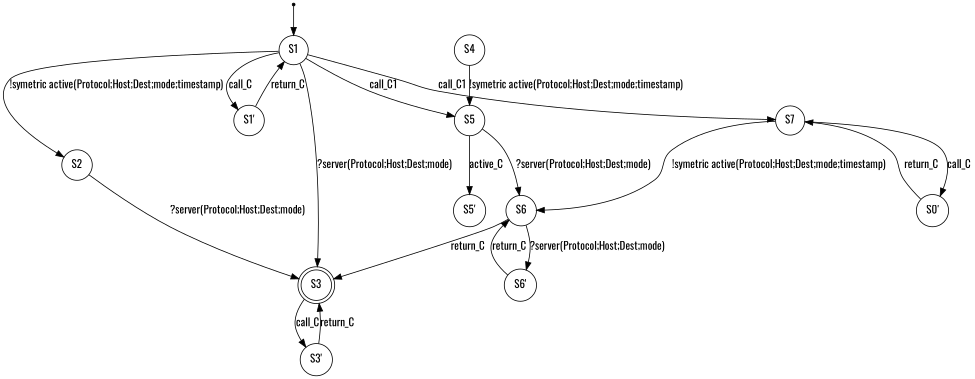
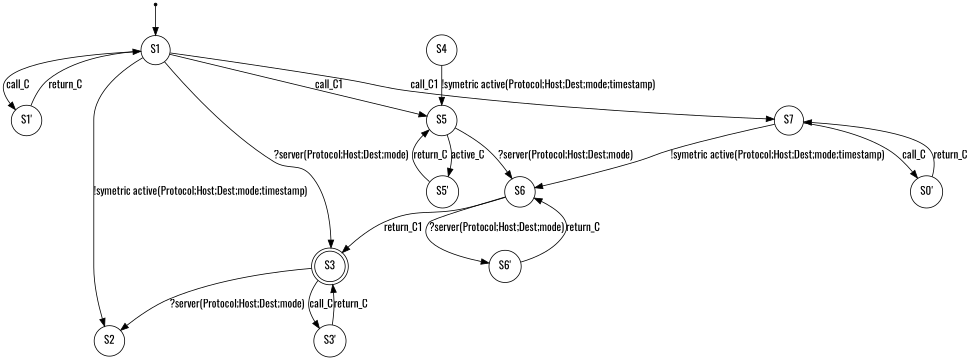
none -> (413, 160)
(185, 235) -> (215, 284)
(468, 247) -> (403, 228)
